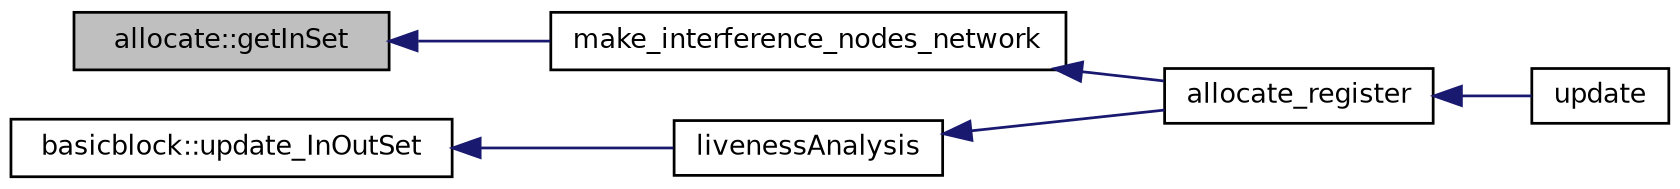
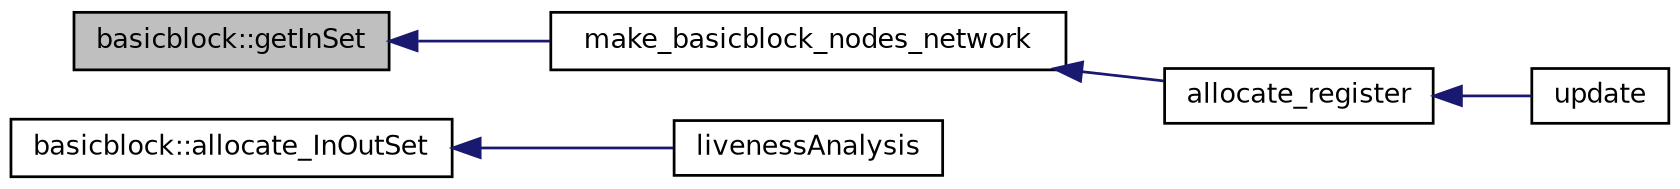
(232, 41) -> (232, 41)
(808, 41) -> (808, 41)
(1068, 120) -> none
(232, 148) -> (232, 148)
